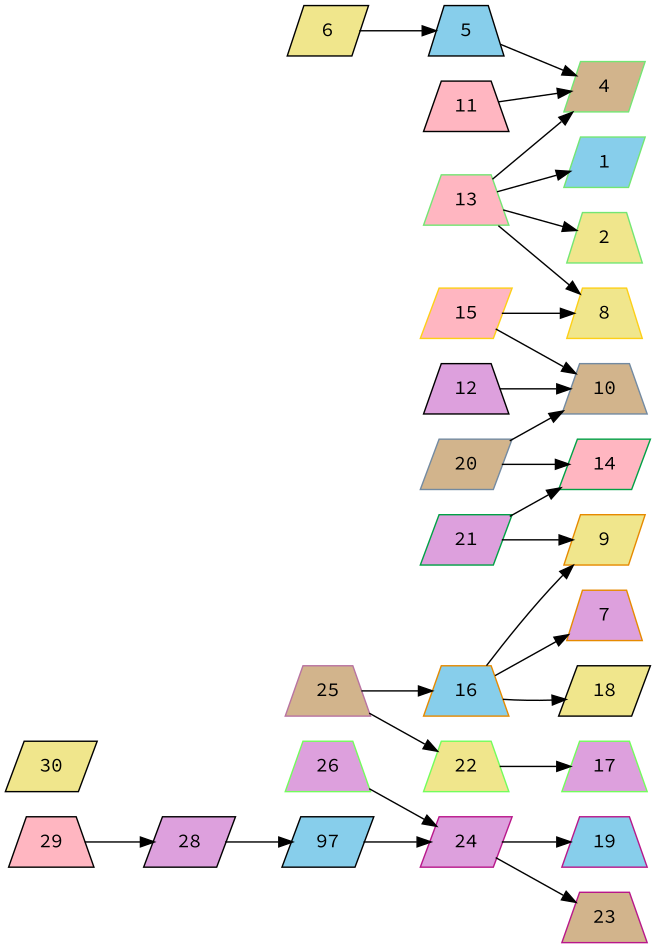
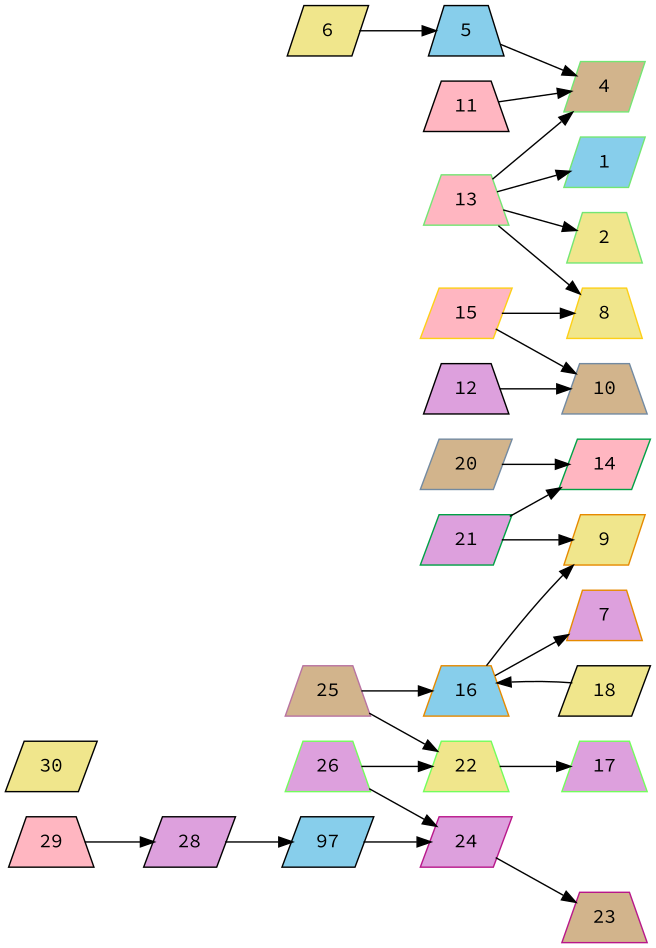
(530, 429) -> none
(528, 700) -> (542, 682)
none -> (390, 766)
(605, 842) -> none
